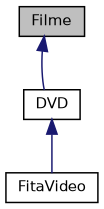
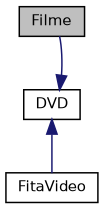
(42, 71) -> (62, 56)
